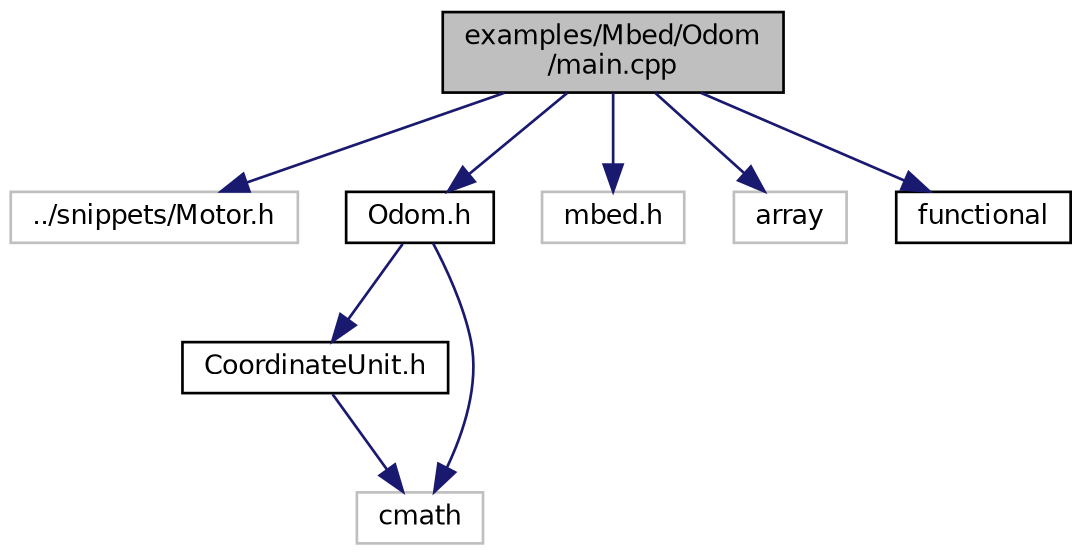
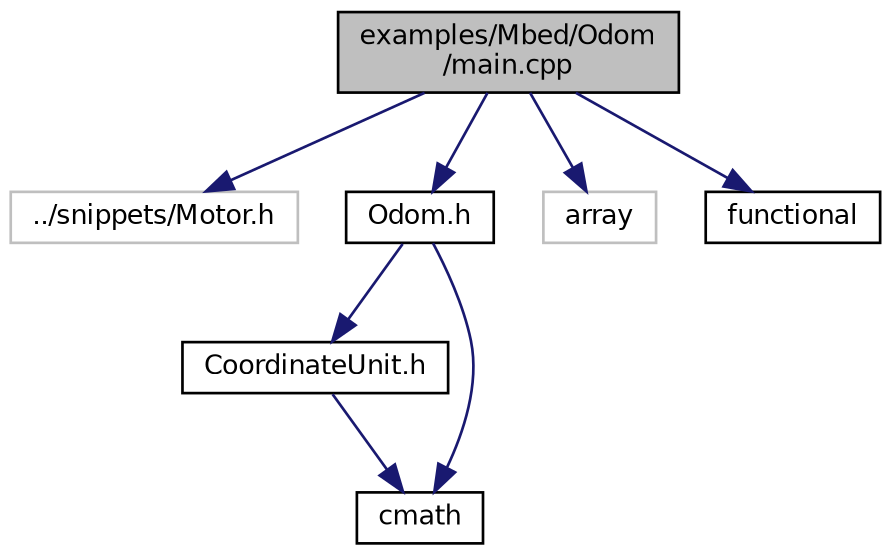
(613, 217) -> none
(420, 518) -> (420, 518)
